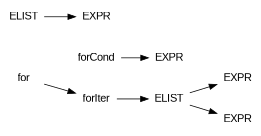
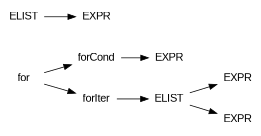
none -> (54, 70)
